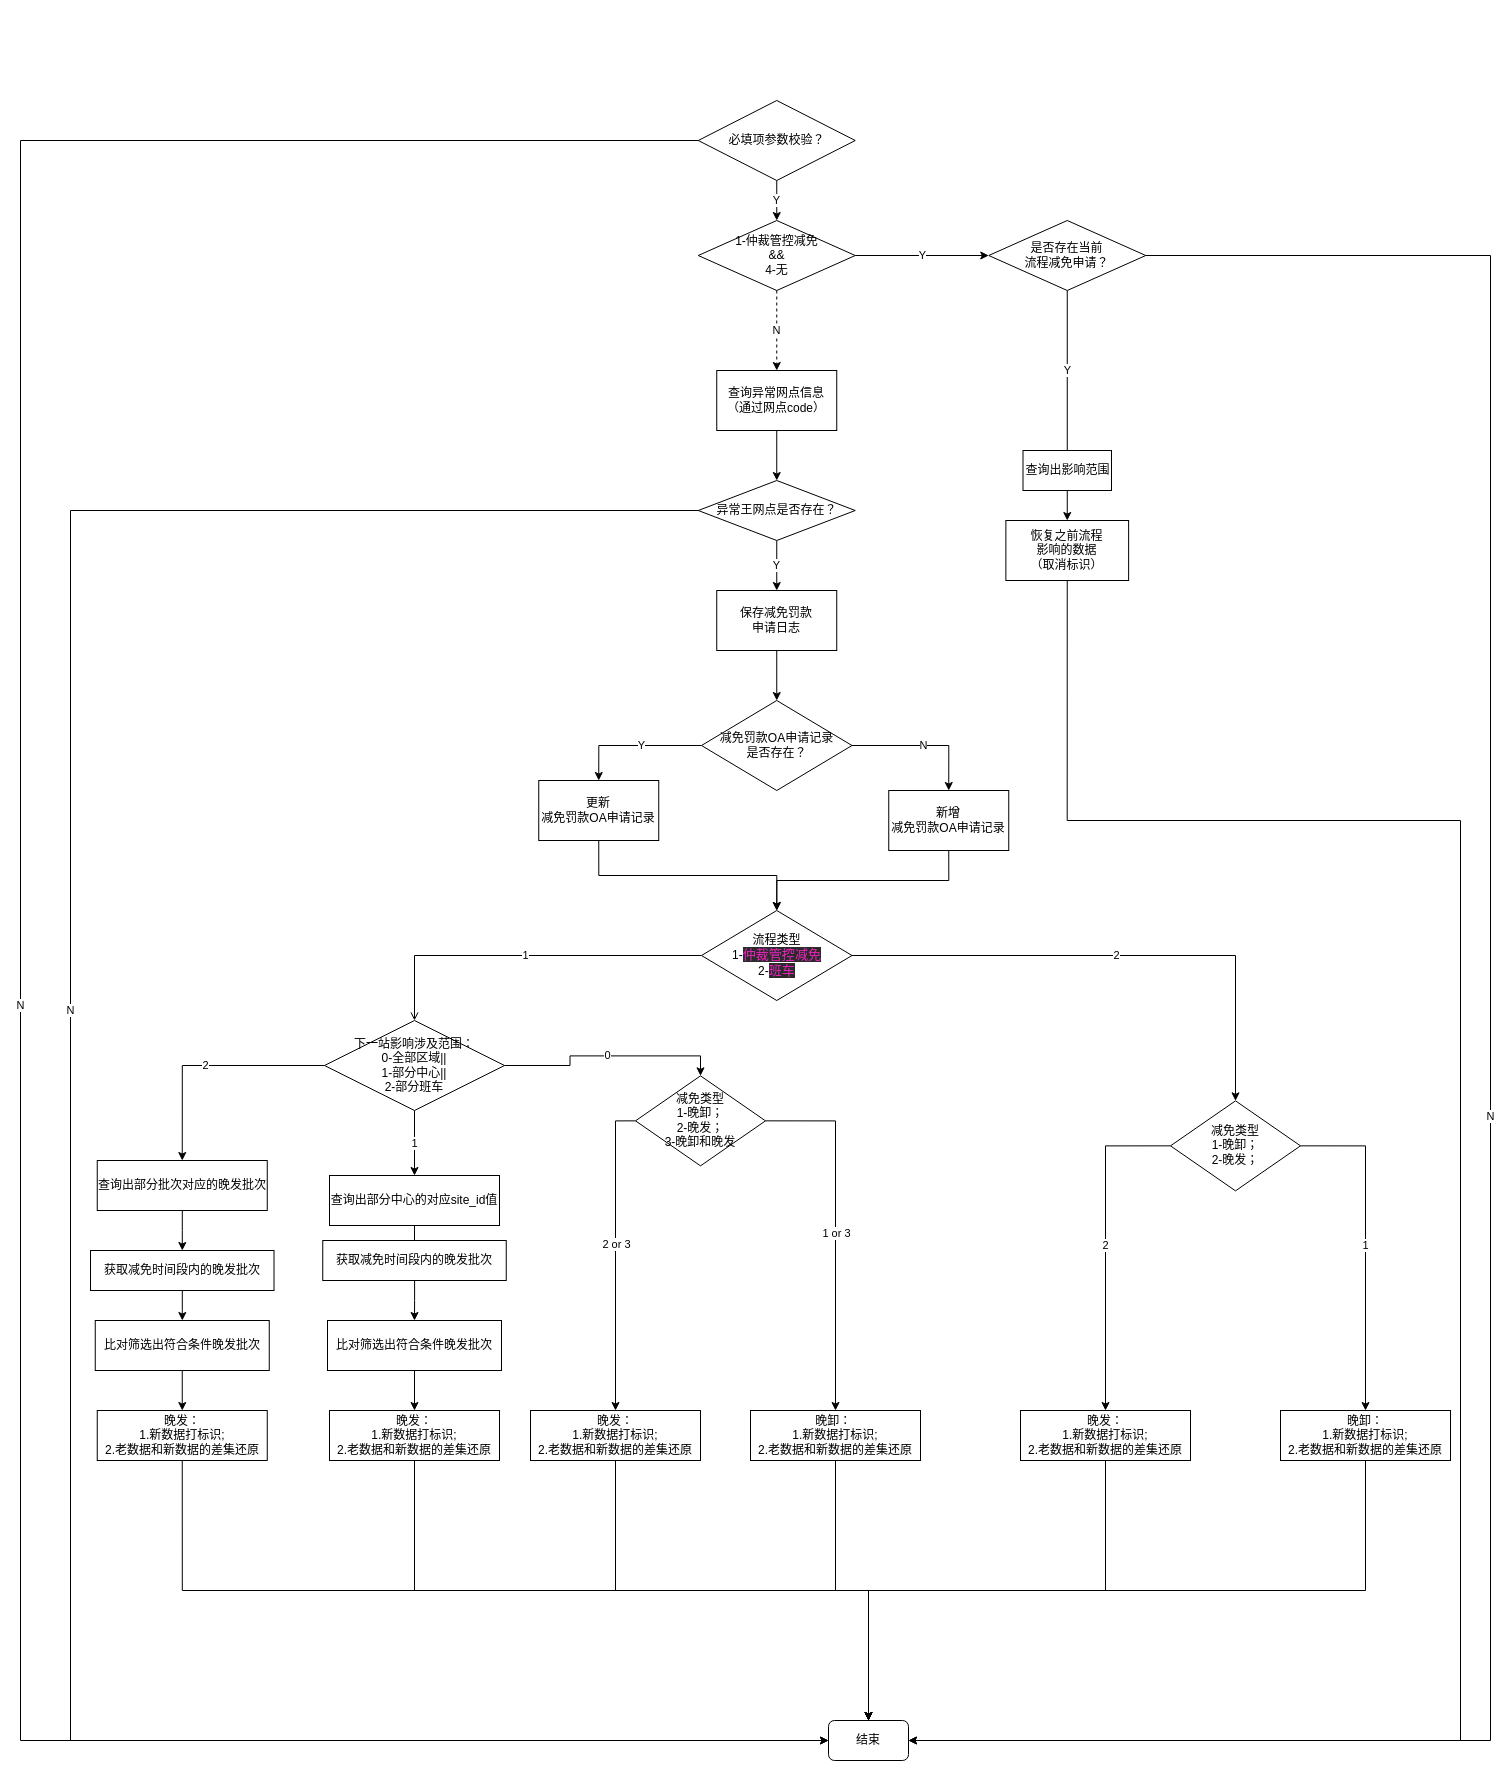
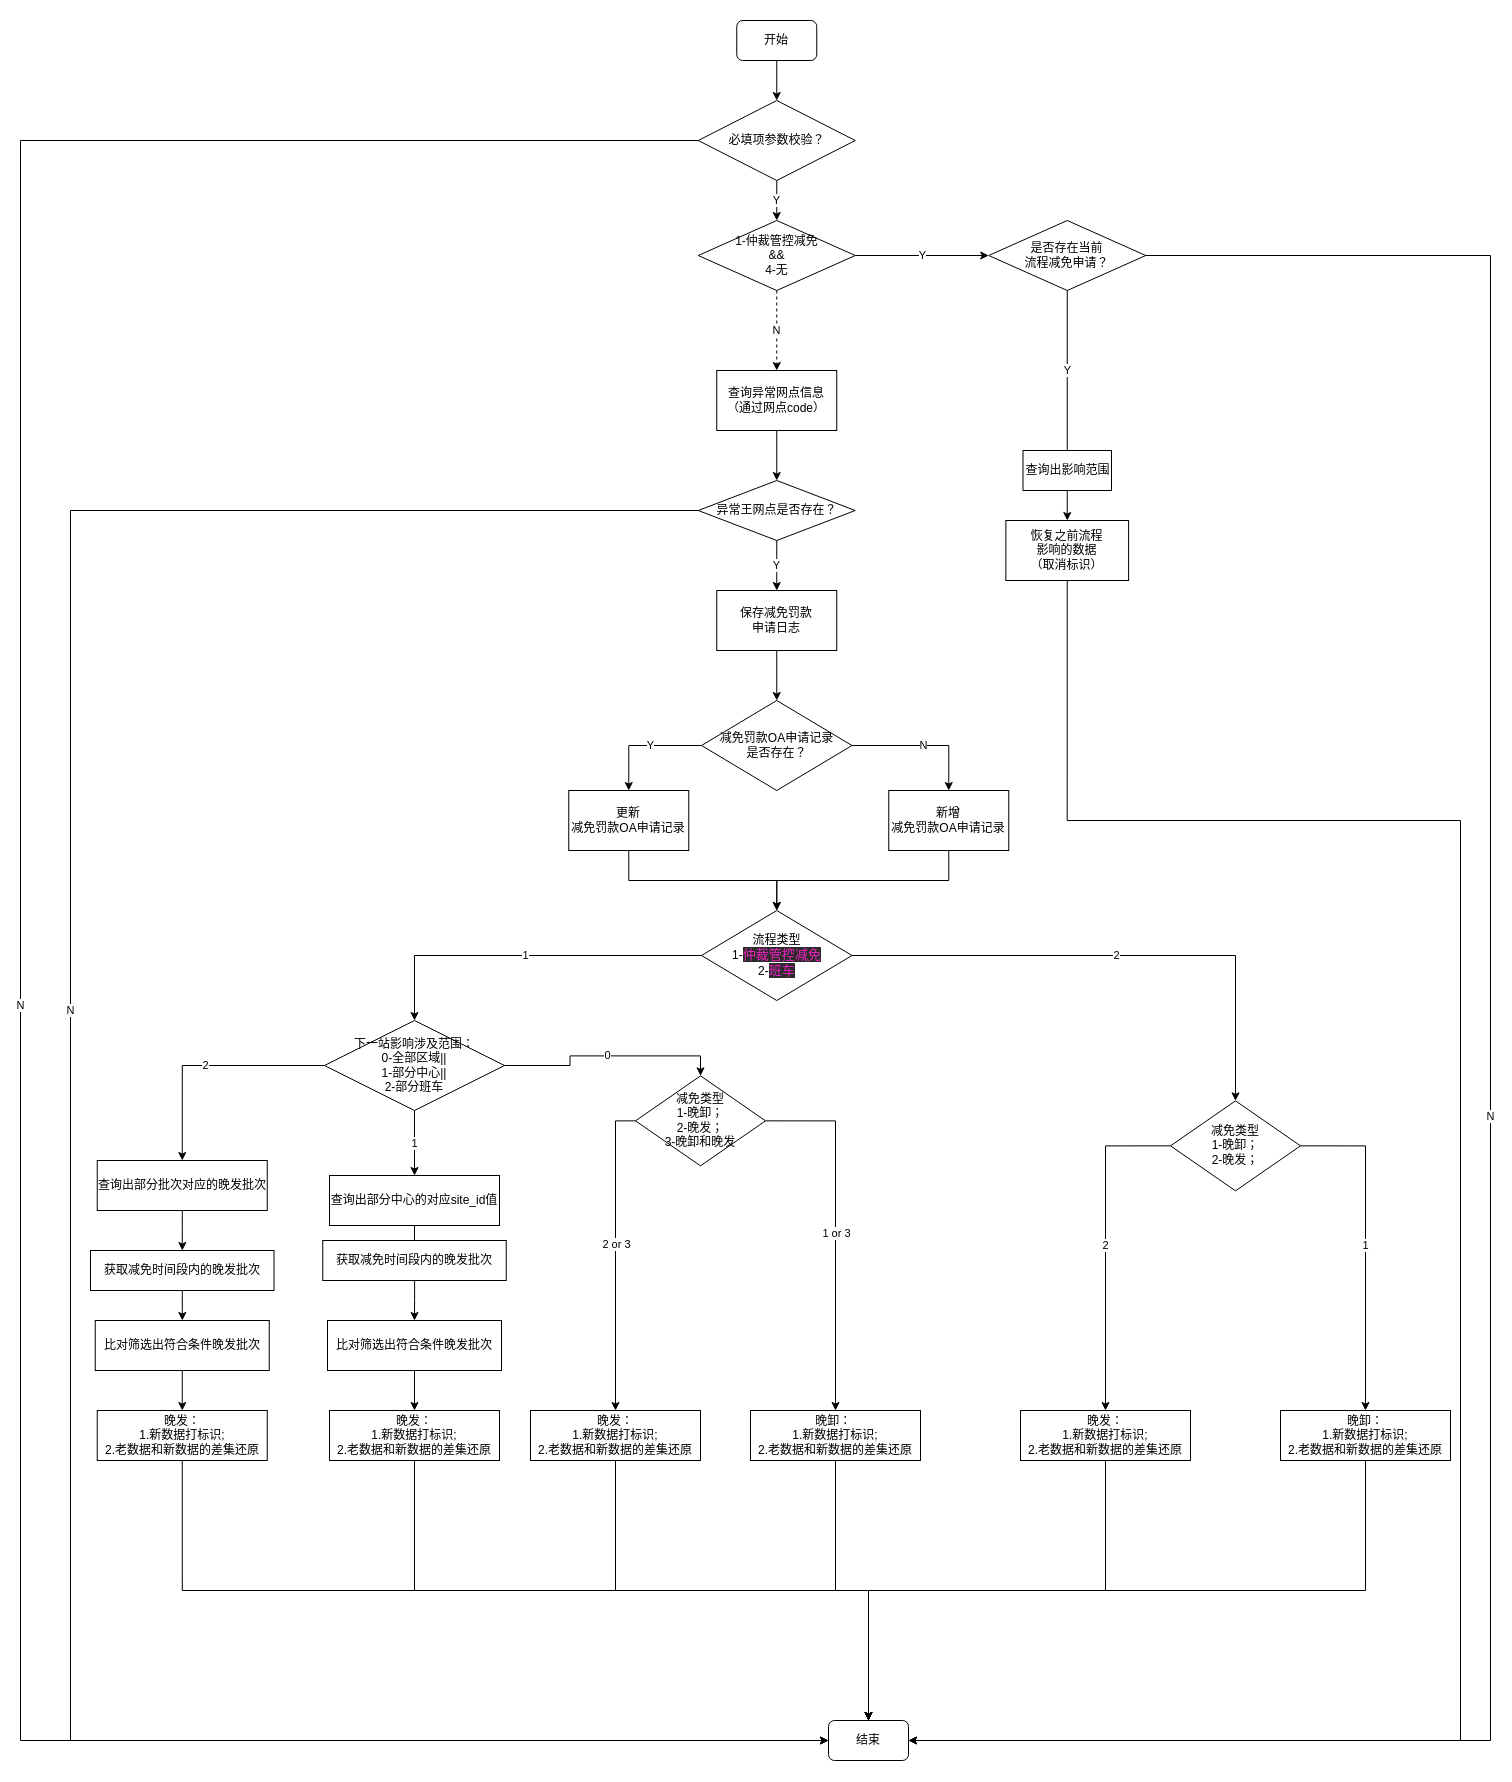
none -> (777, 41)
none -> (777, 77)
(599, 811) -> (629, 821)
(415, 1014) -> (415, 1012)
